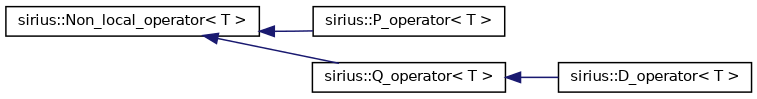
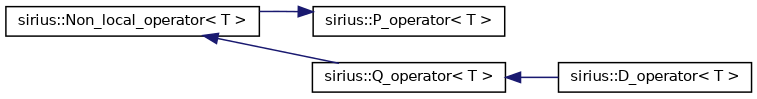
(294, 31) -> (279, 11)
